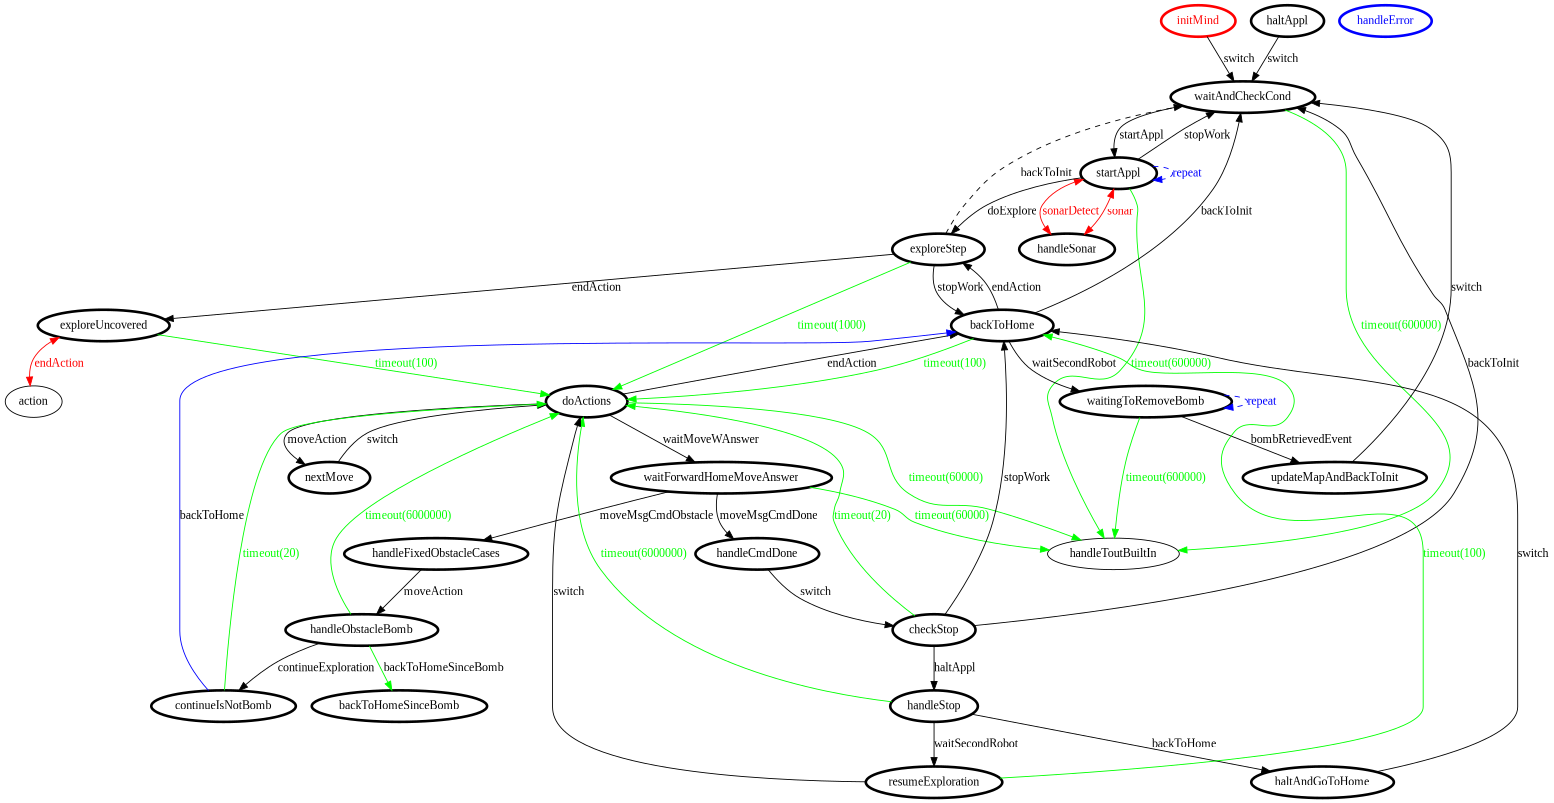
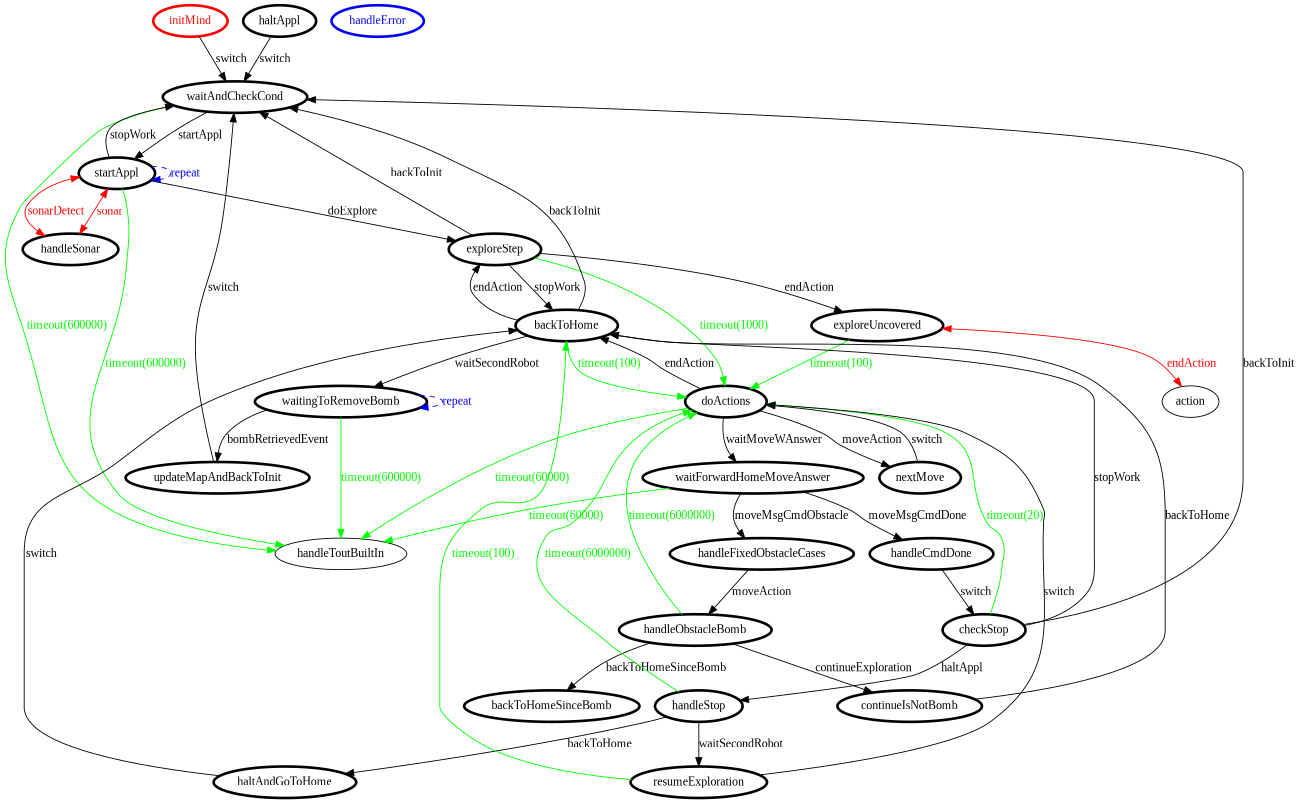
(1045, 146) -> (370, 176)
(409, 349) -> (1096, 384)
(279, 436) -> none
(379, 664) -> (610, 659)
